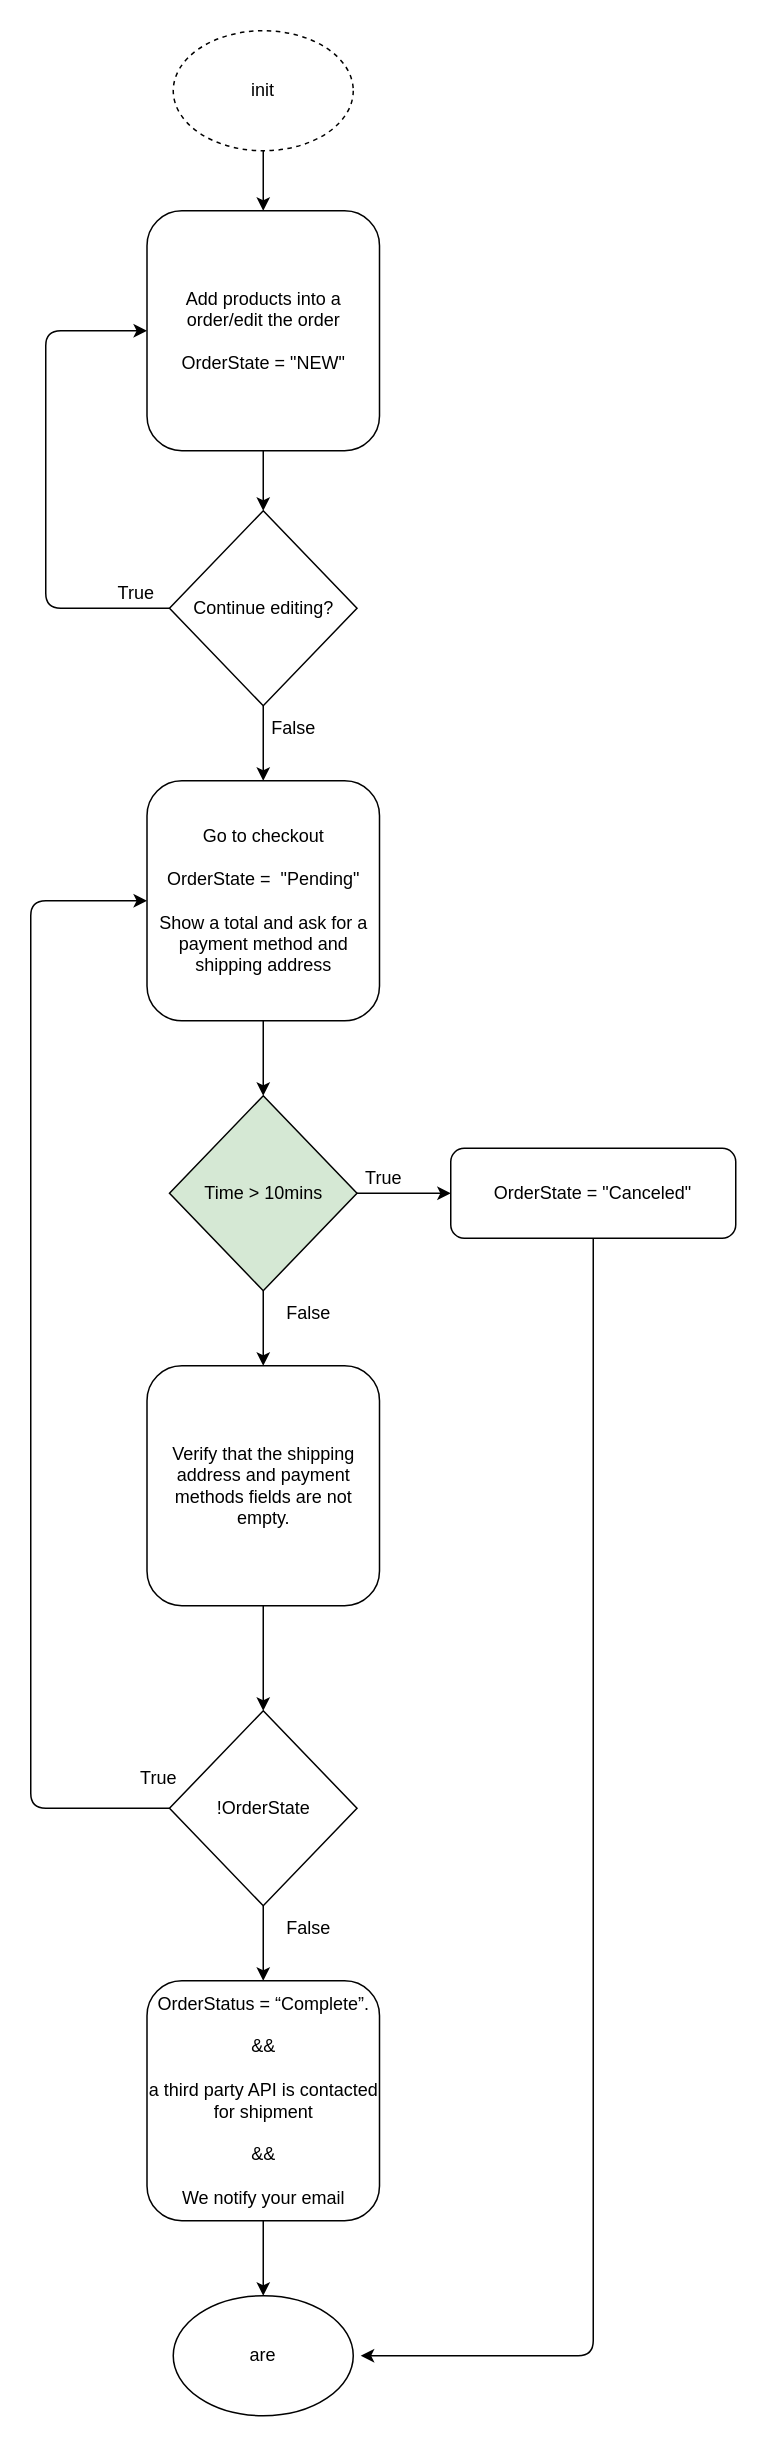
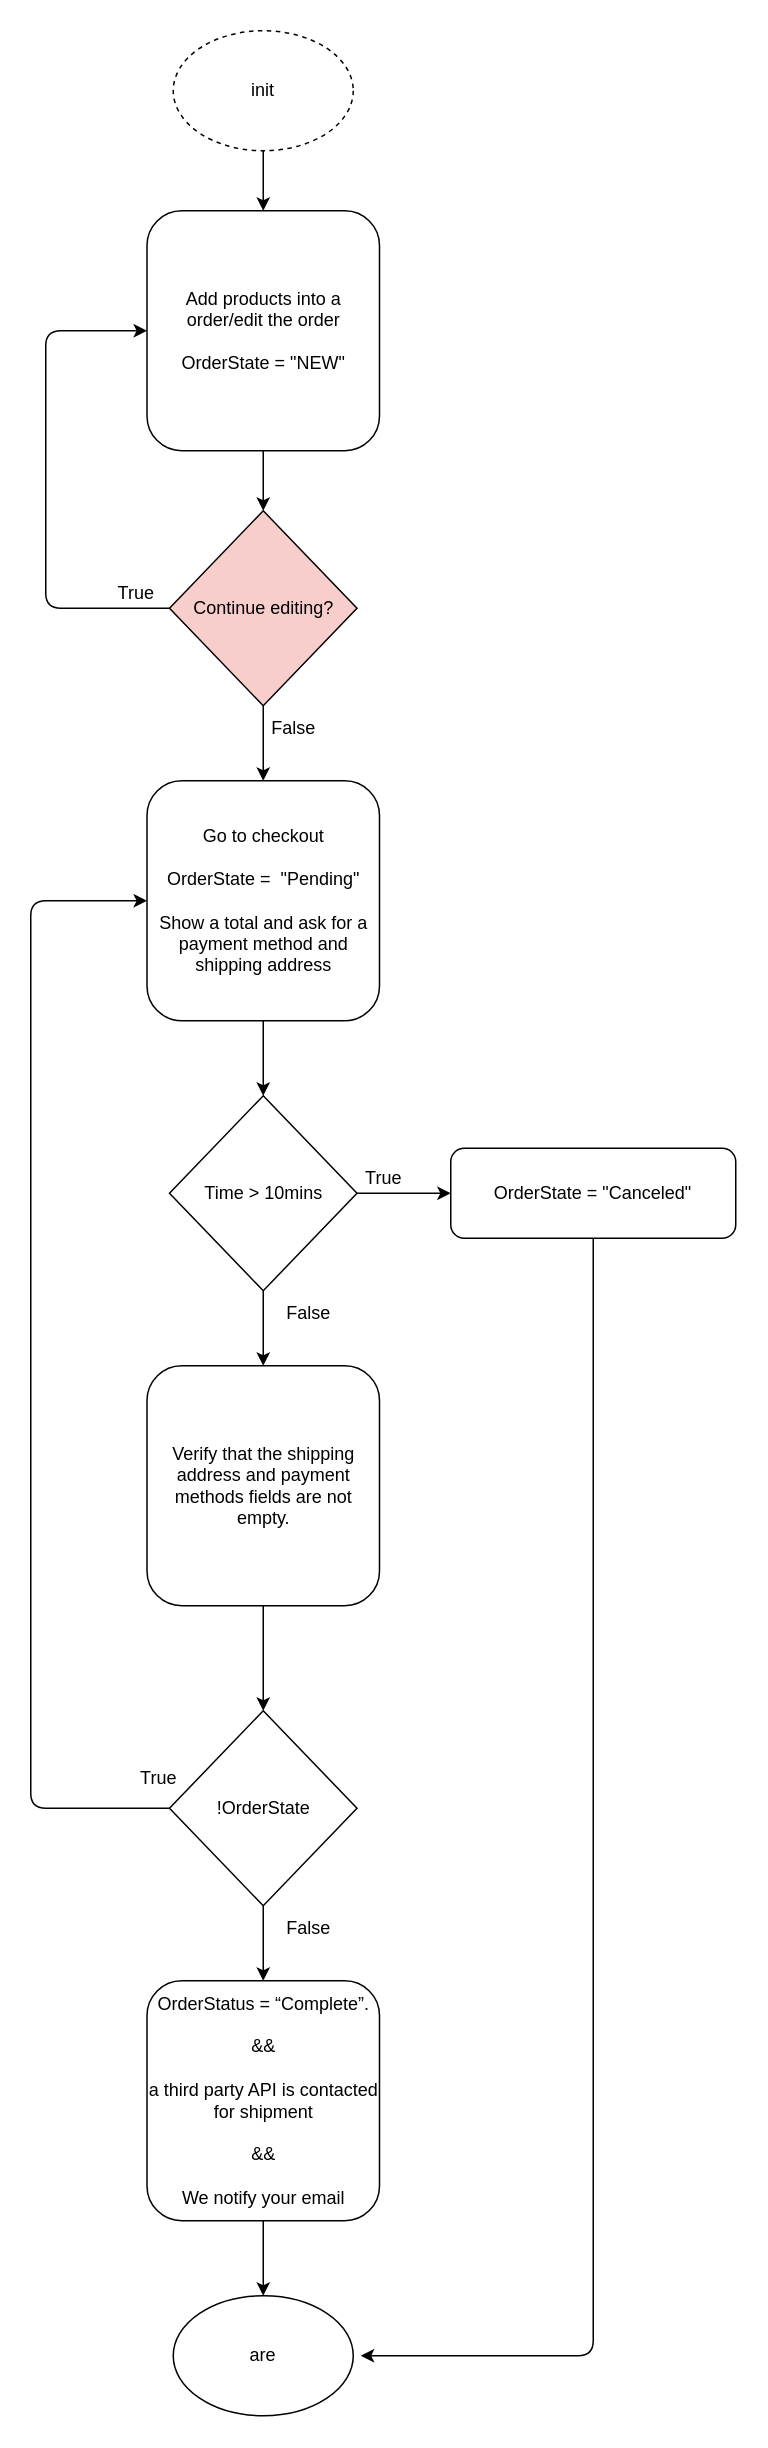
(263, 608) -> (263, 608)
(263, 1193) -> (263, 1193)
